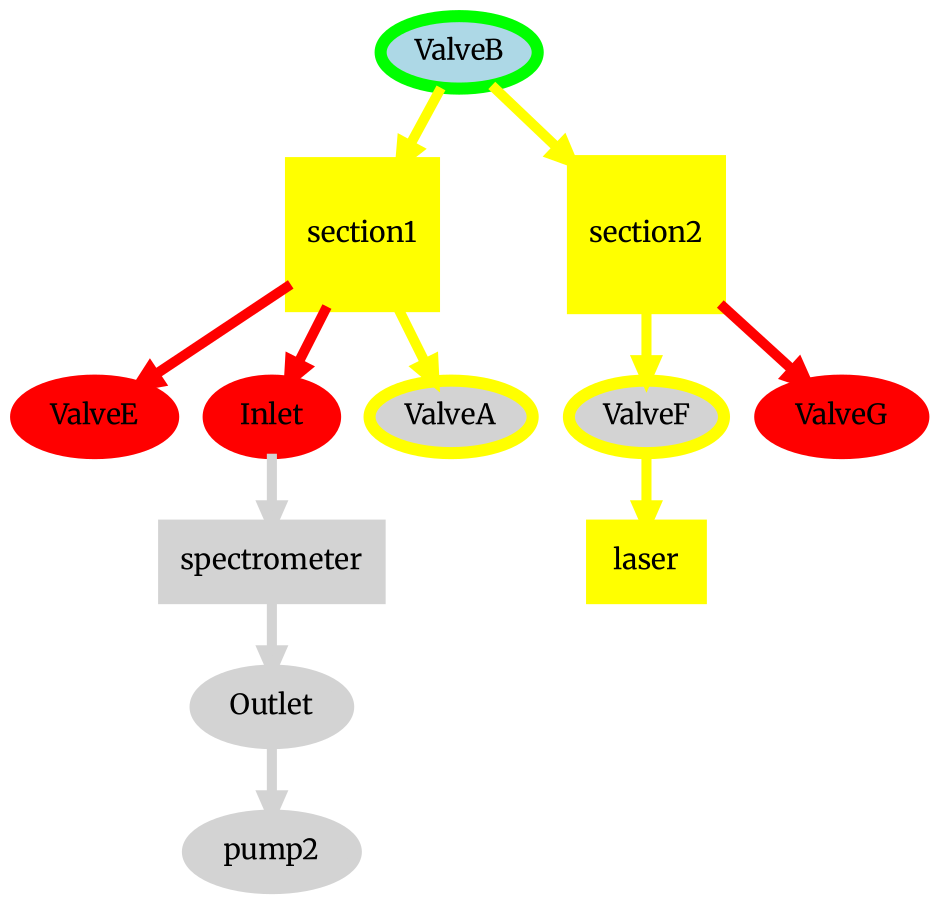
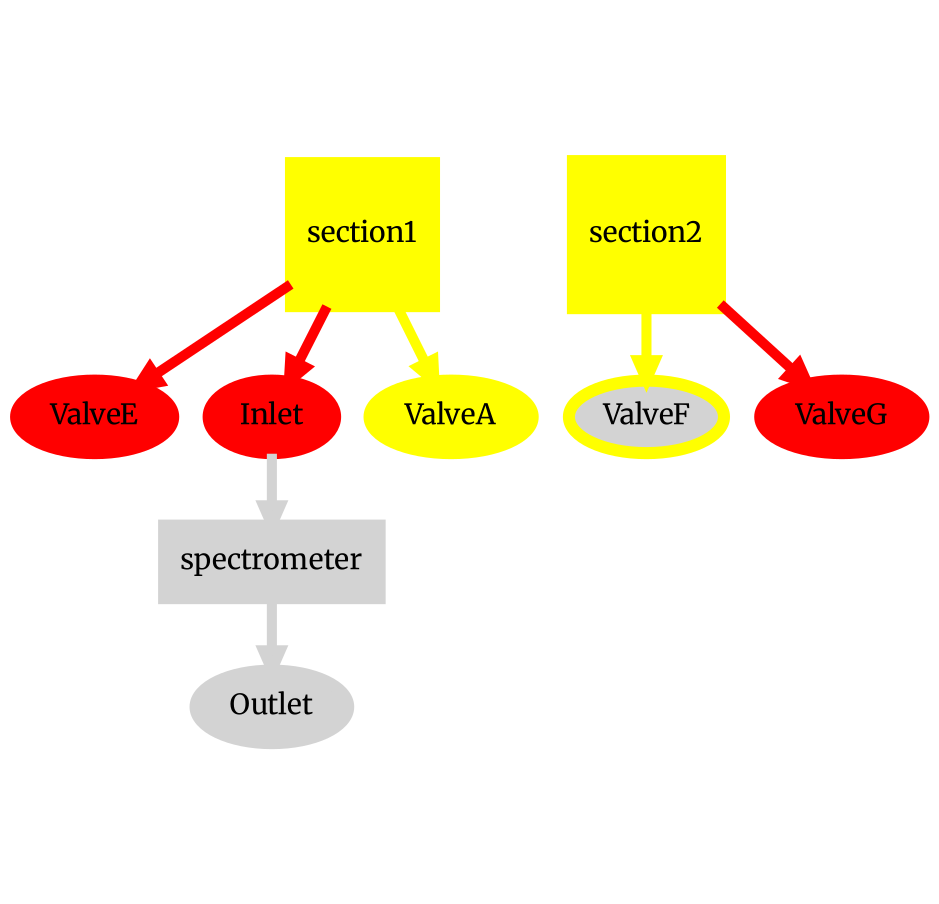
(459, 52) -> none
(451, 417) -> (451, 417)
(646, 562) -> none
(272, 852) -> none
